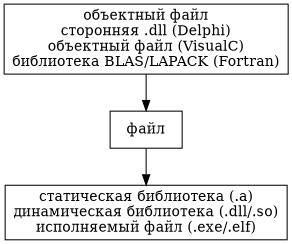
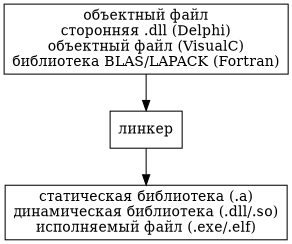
(146, 130) -> (146, 130)
